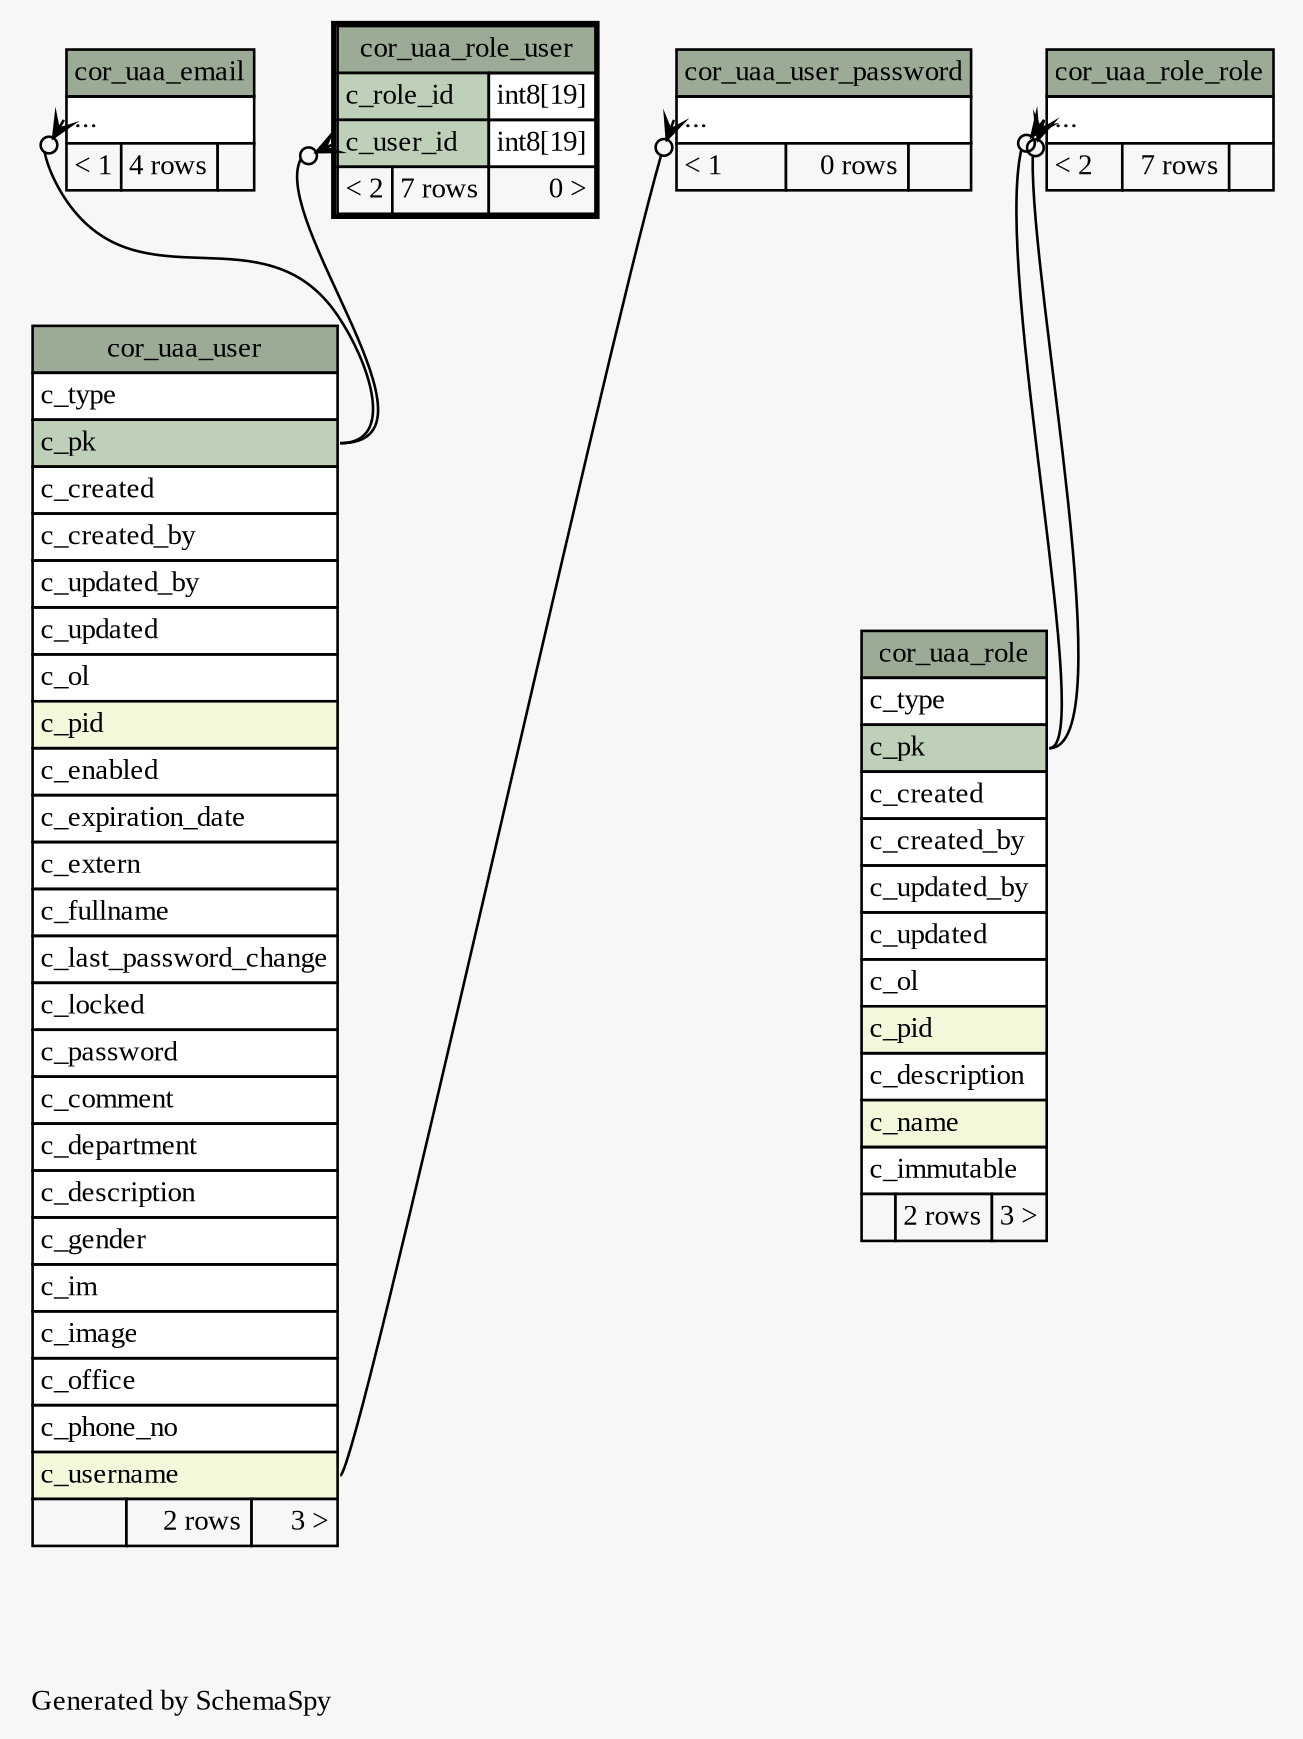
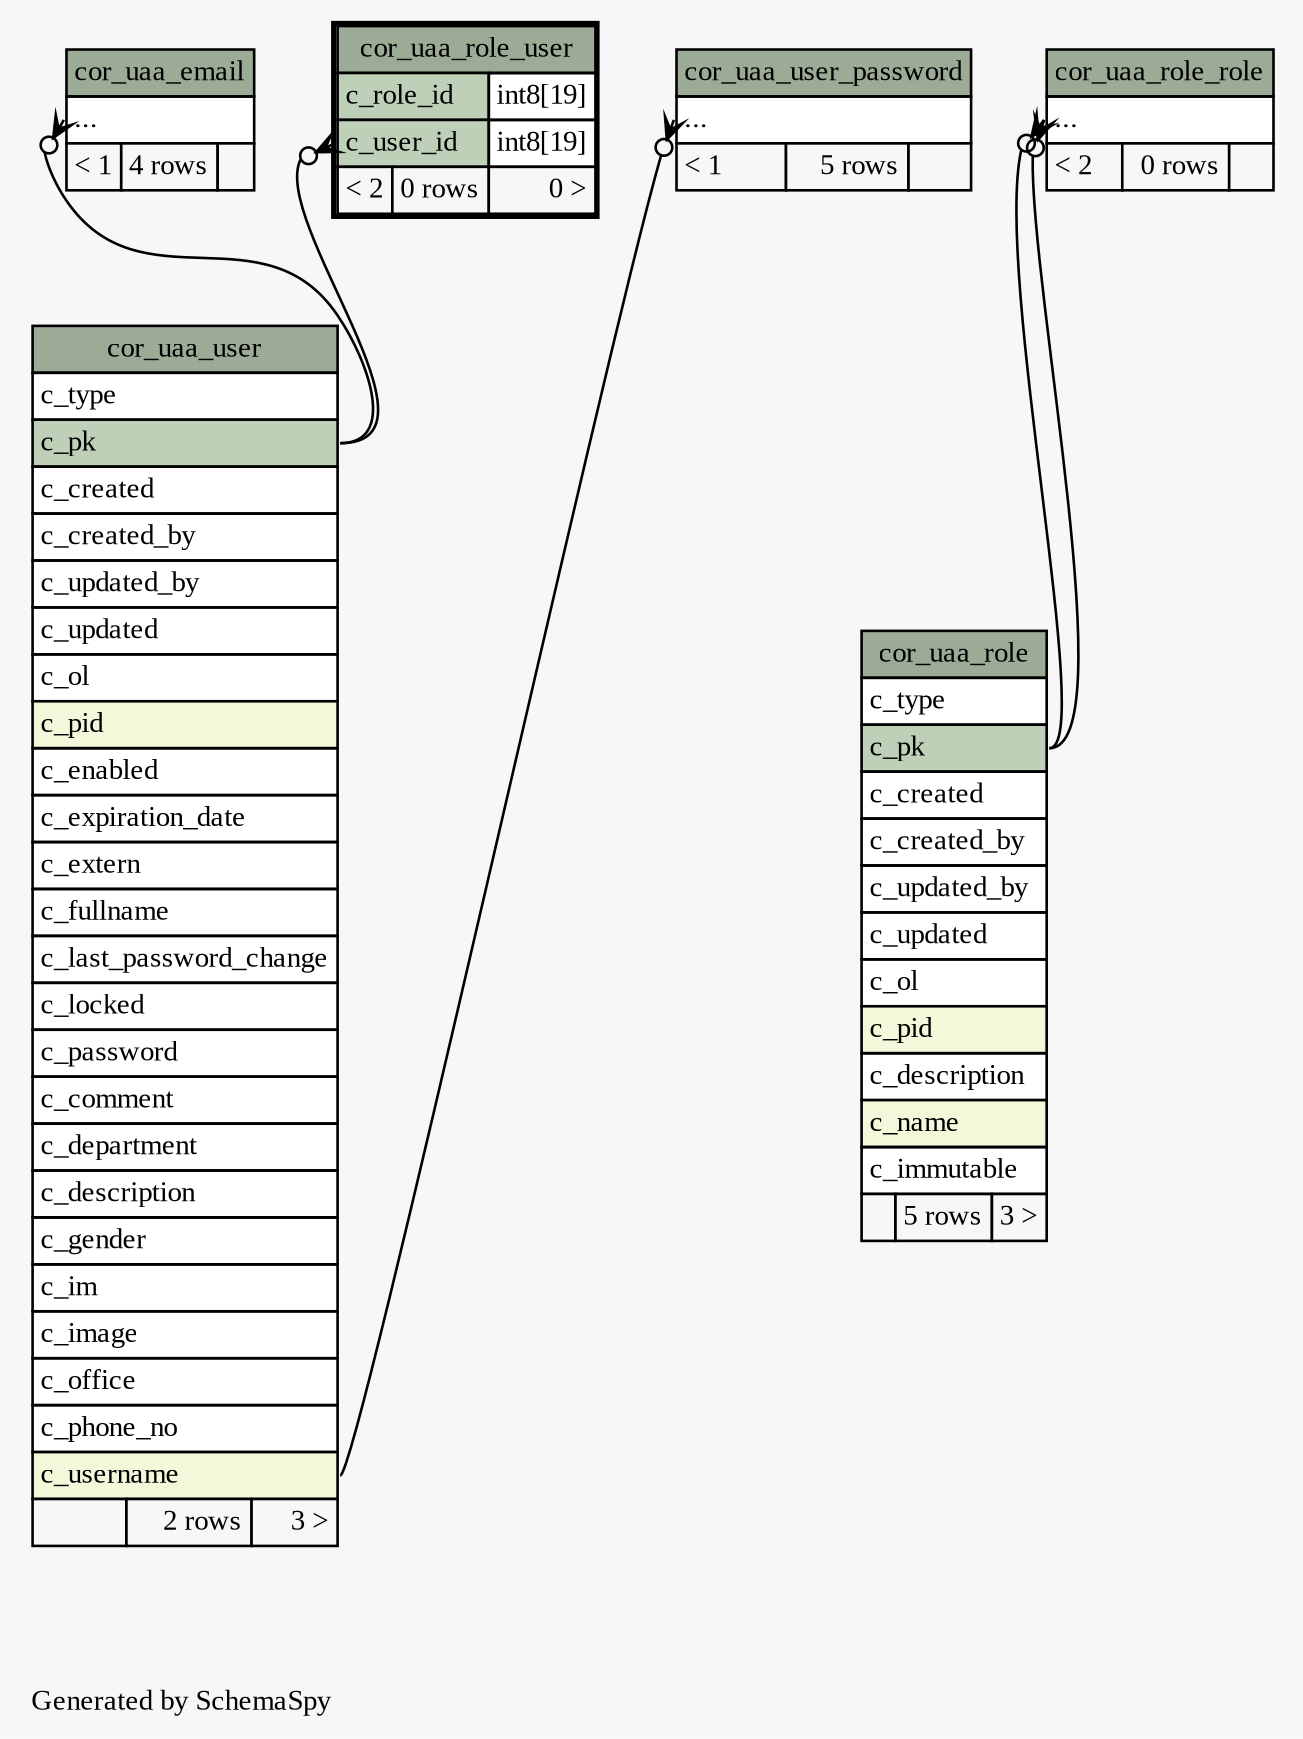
(860, 166) -> (860, 166)
(1181, 166) -> (1181, 166)
(441, 189) -> (441, 189)
(944, 1216) -> (944, 1216)
